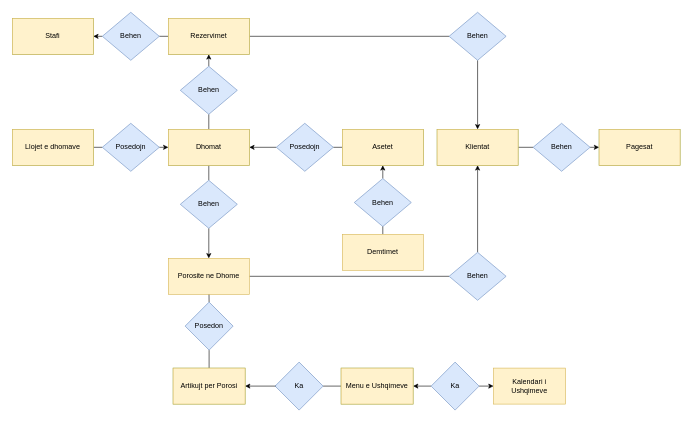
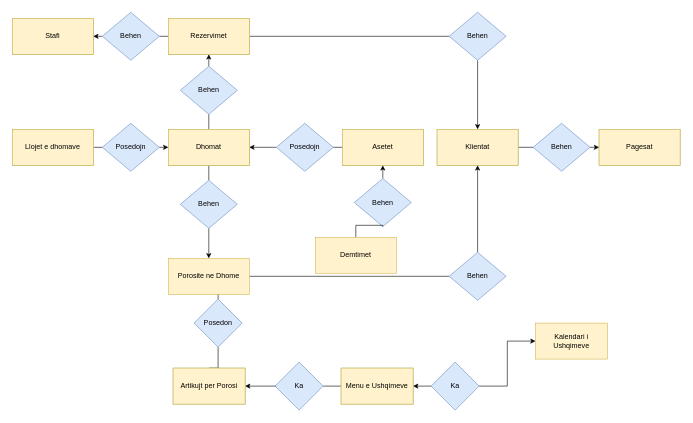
(383, 252) -> (356, 255)
(209, 326) -> (218, 323)
(530, 386) -> (572, 341)
